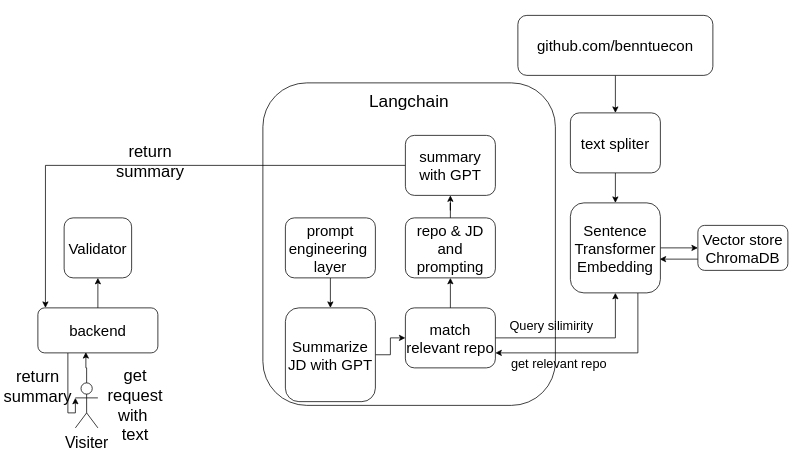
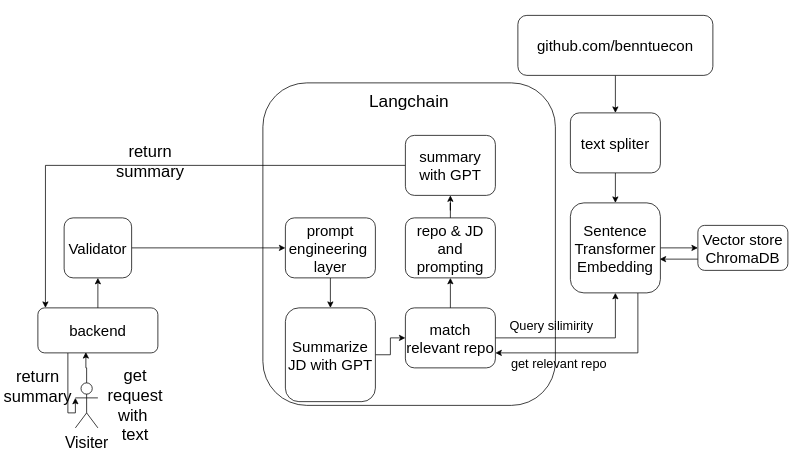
none -> (279, 248)
